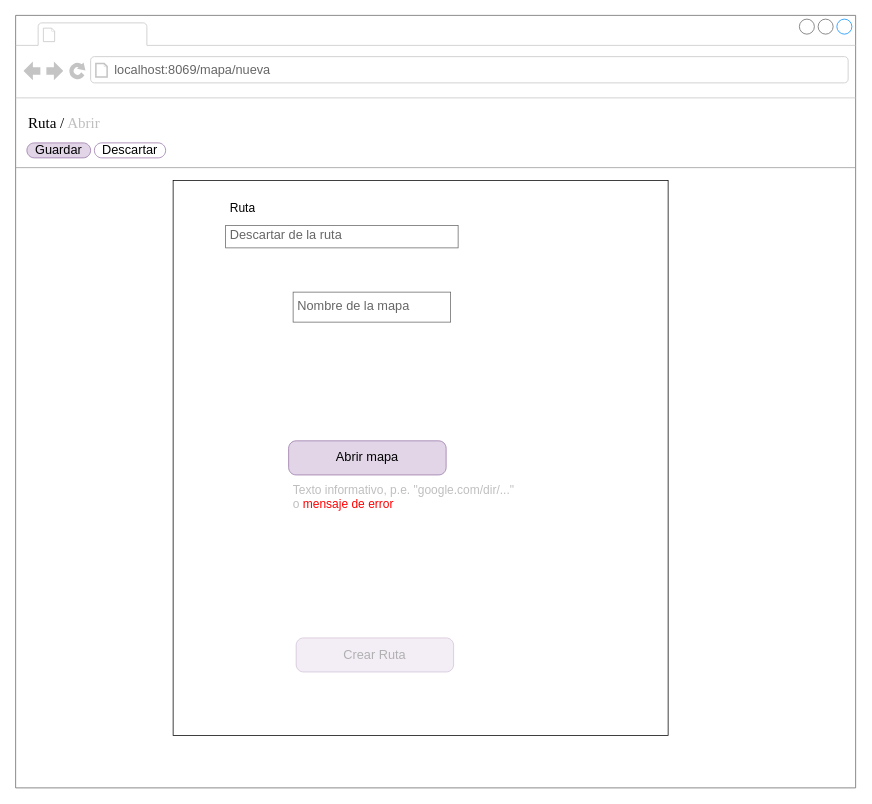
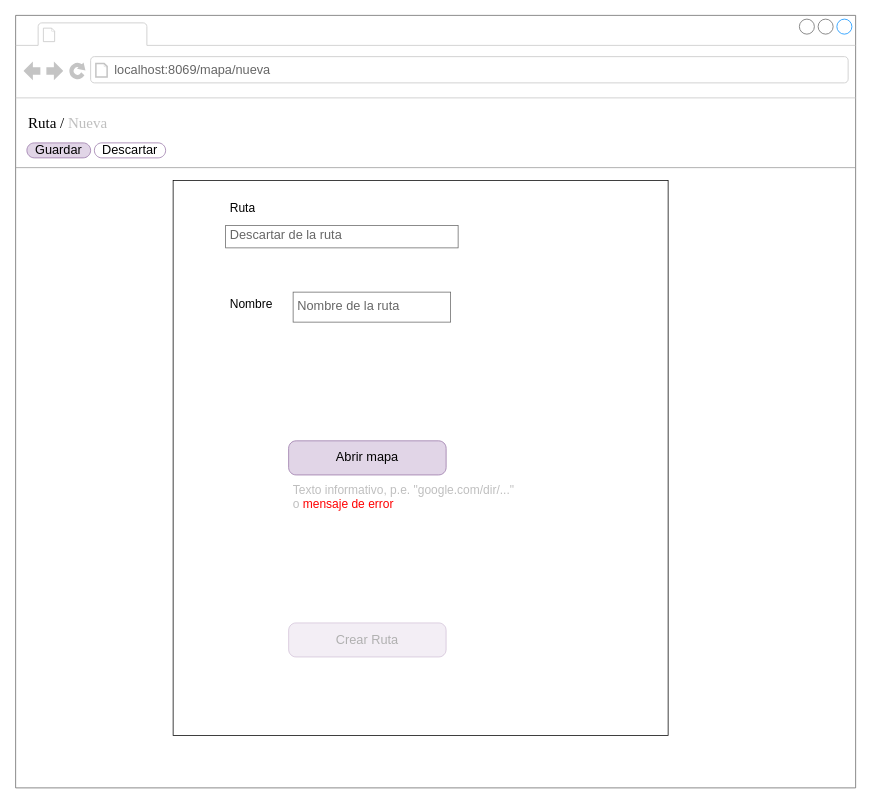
(95, 121) -> (98, 121)
none -> (259, 302)
(351, 306) -> (351, 306)
(375, 655) -> (367, 640)
